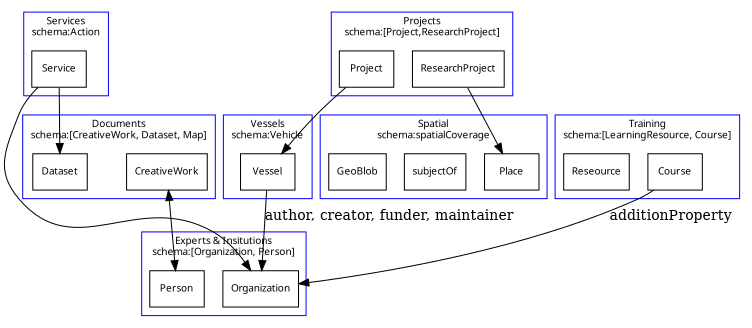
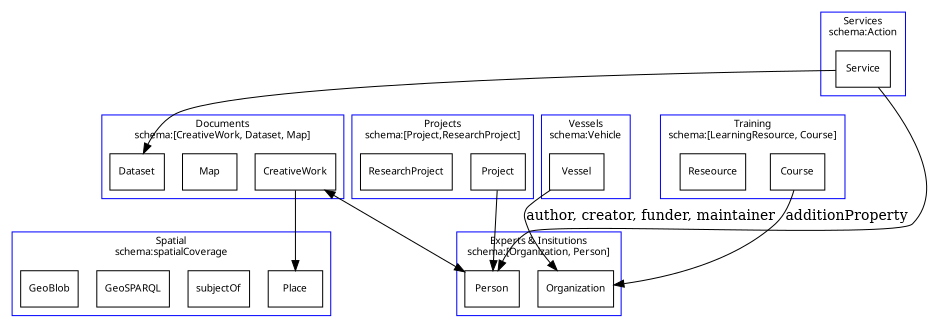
(323, 108) -> (495, 225)
(486, 122) -> (295, 225)
none -> (210, 172)
(73, 227) -> (777, 230)
none -> (133, 289)
